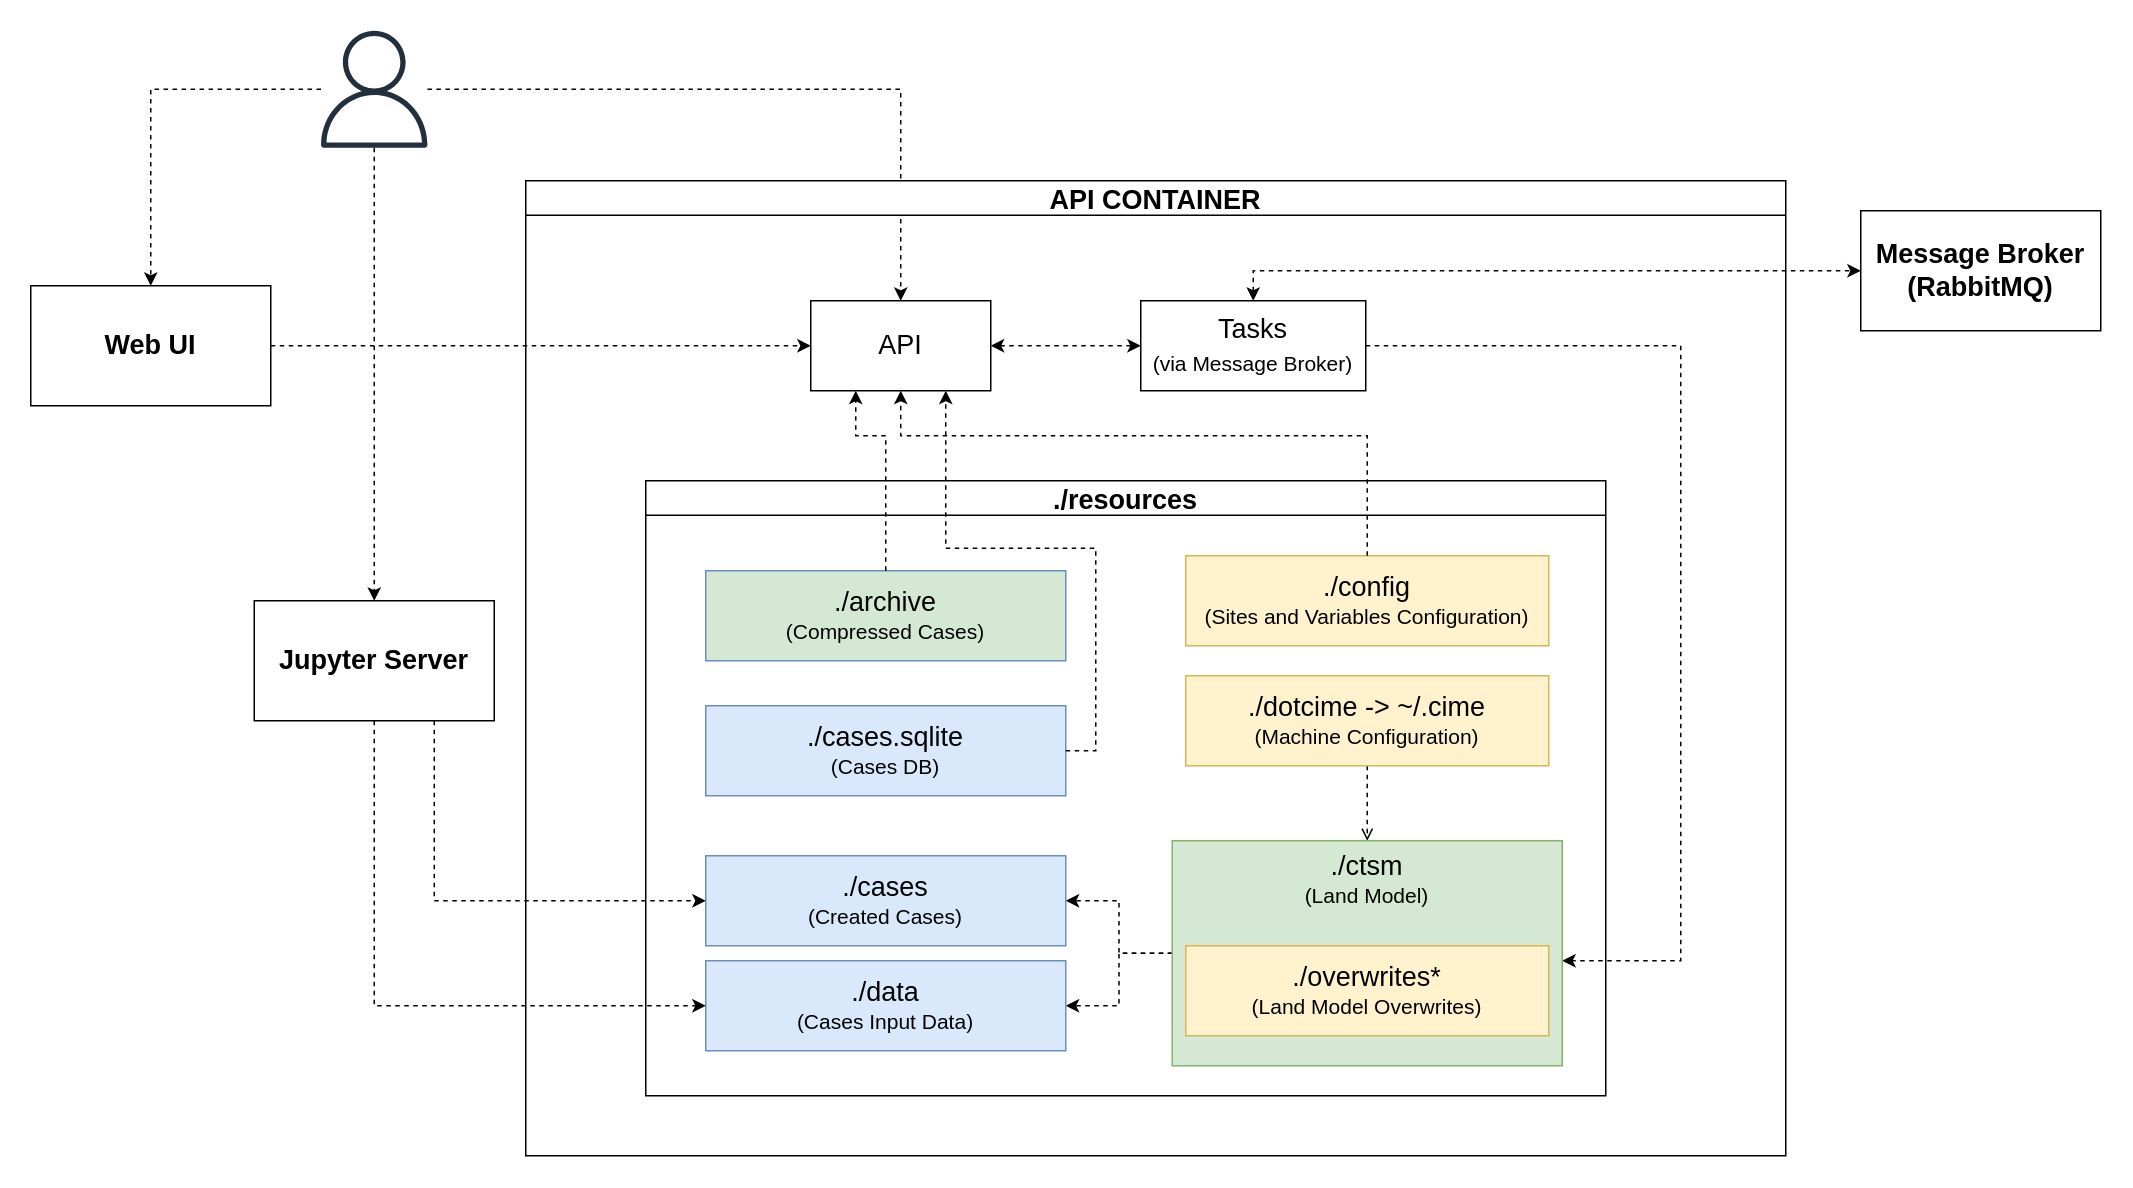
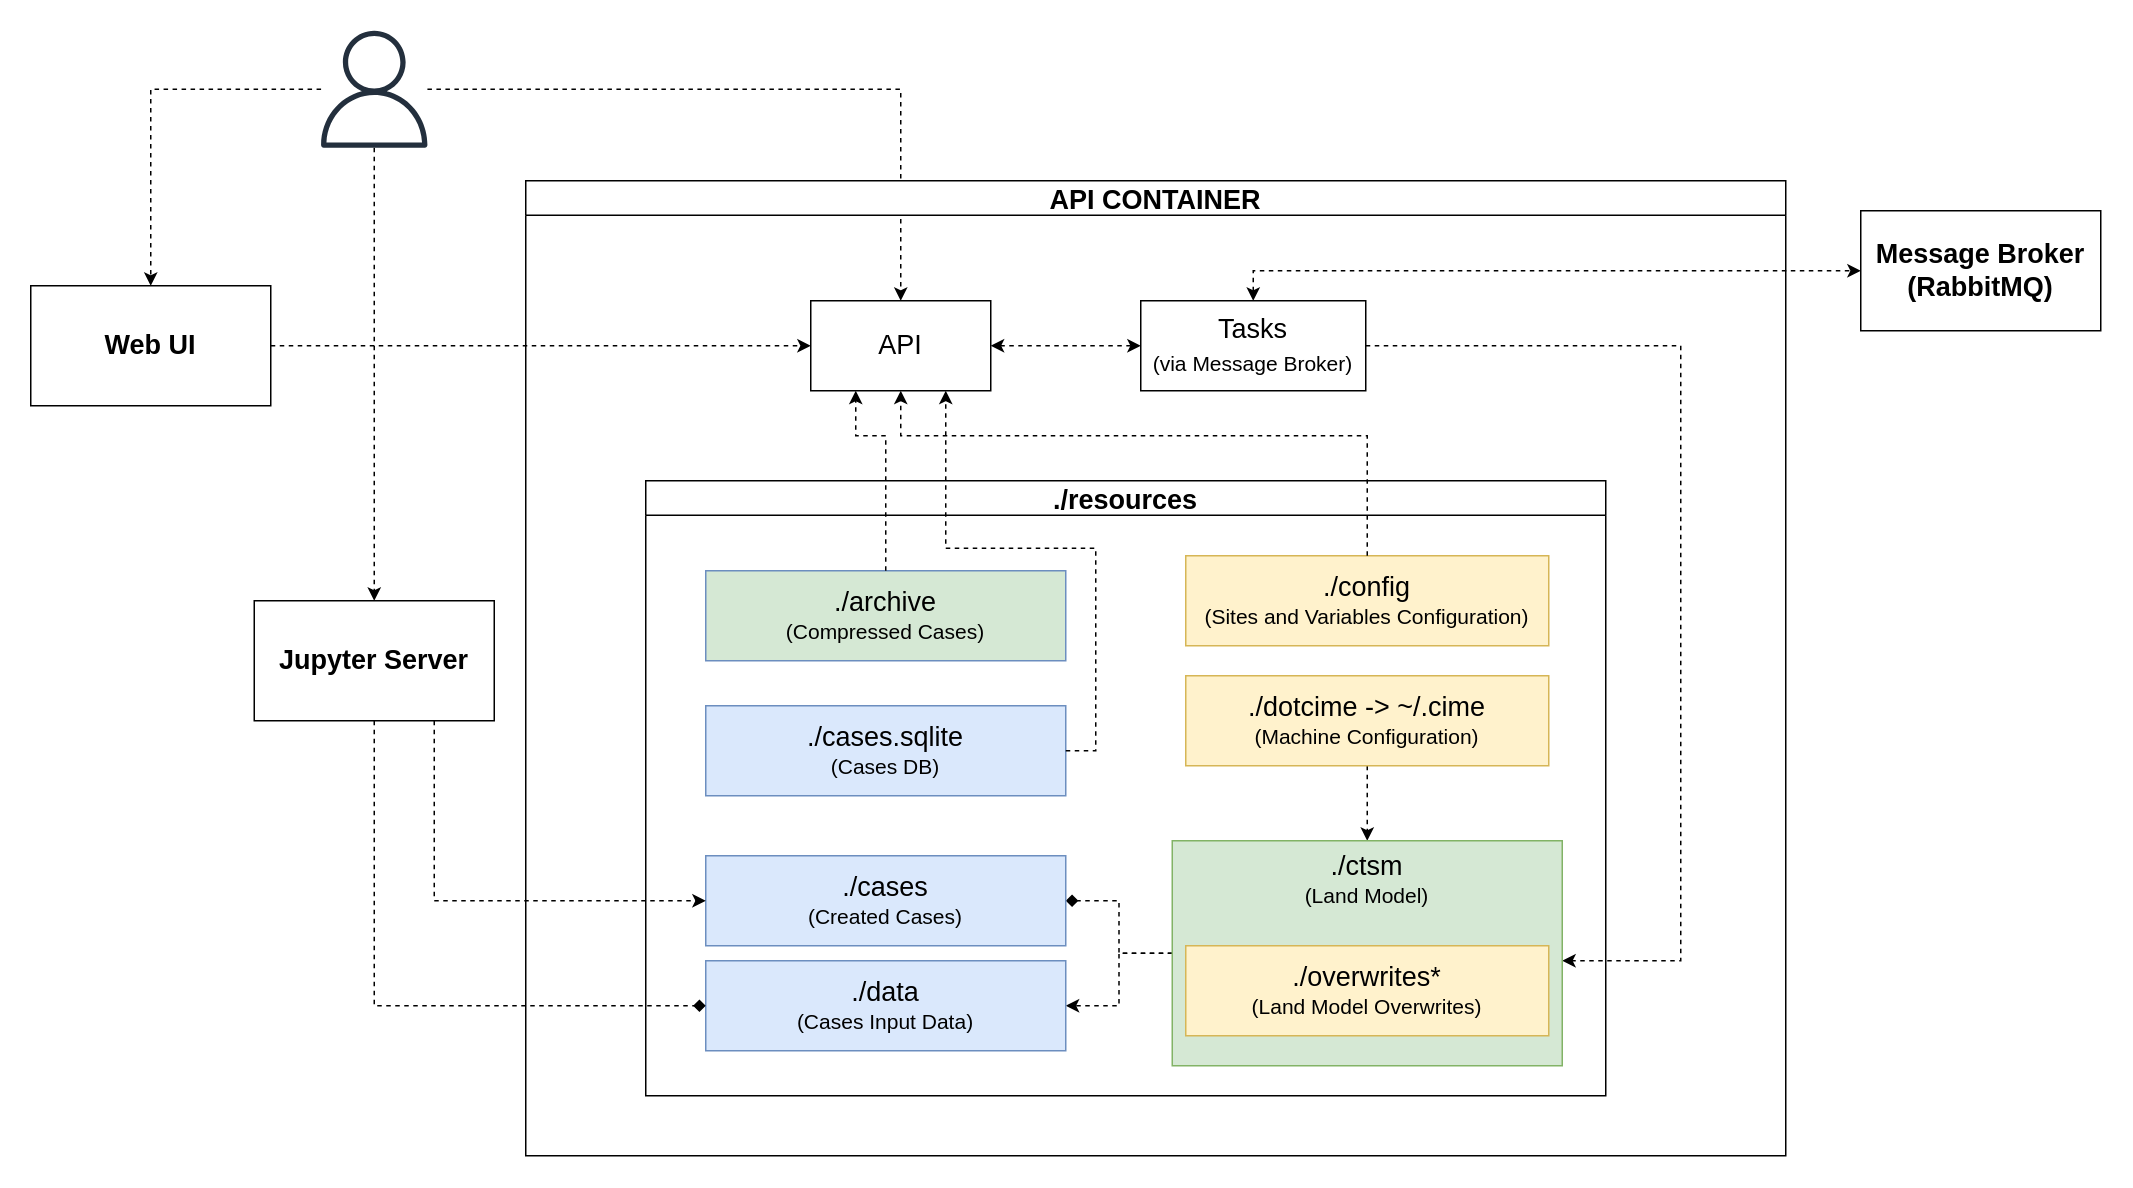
(1367, 832) -> (1367, 829)
(1077, 901) -> (1078, 901)
(694, 1006) -> (693, 1006)
